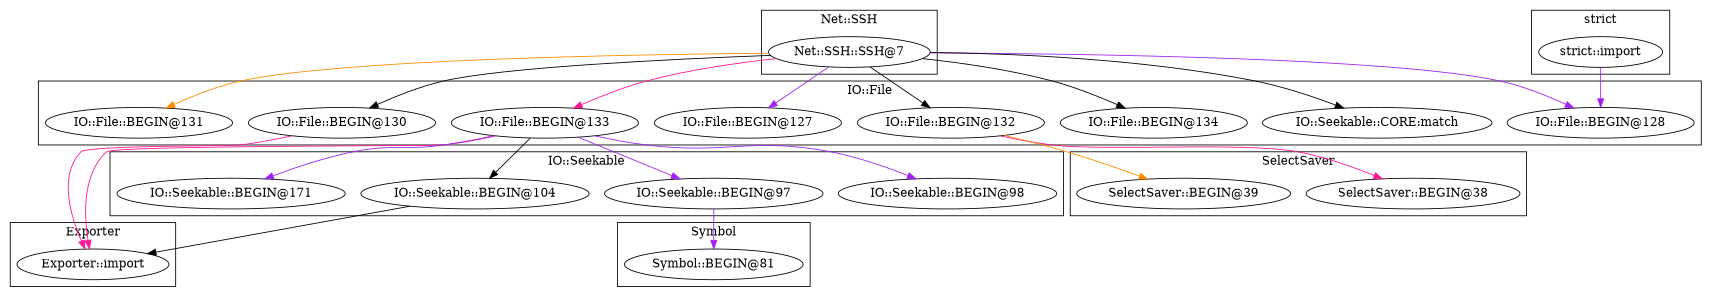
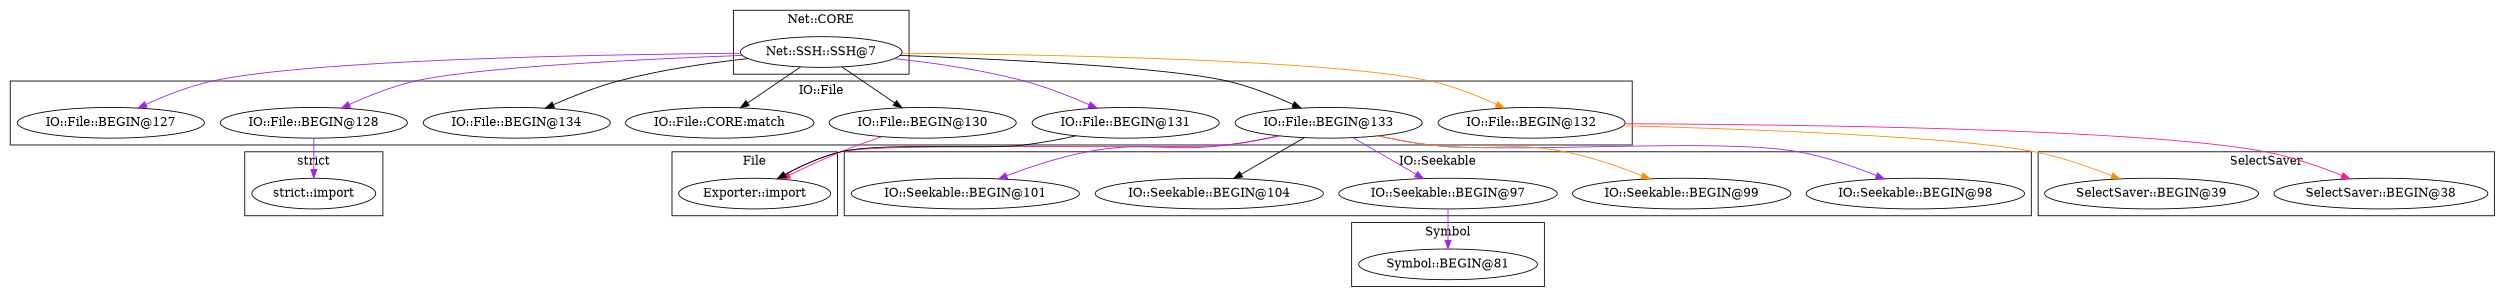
(849, 20) -> (821, 20)
(469, 60) -> (994, 74)
(677, 74) -> (1099, 66)
(1601, 86) -> (314, 157)
(899, 87) -> (1202, 60)
(1377, 123) -> (720, 123)
(231, 194) -> (965, 194)
none -> (1682, 194)
(283, 229) -> (928, 147)
(93, 232) -> (755, 162)
